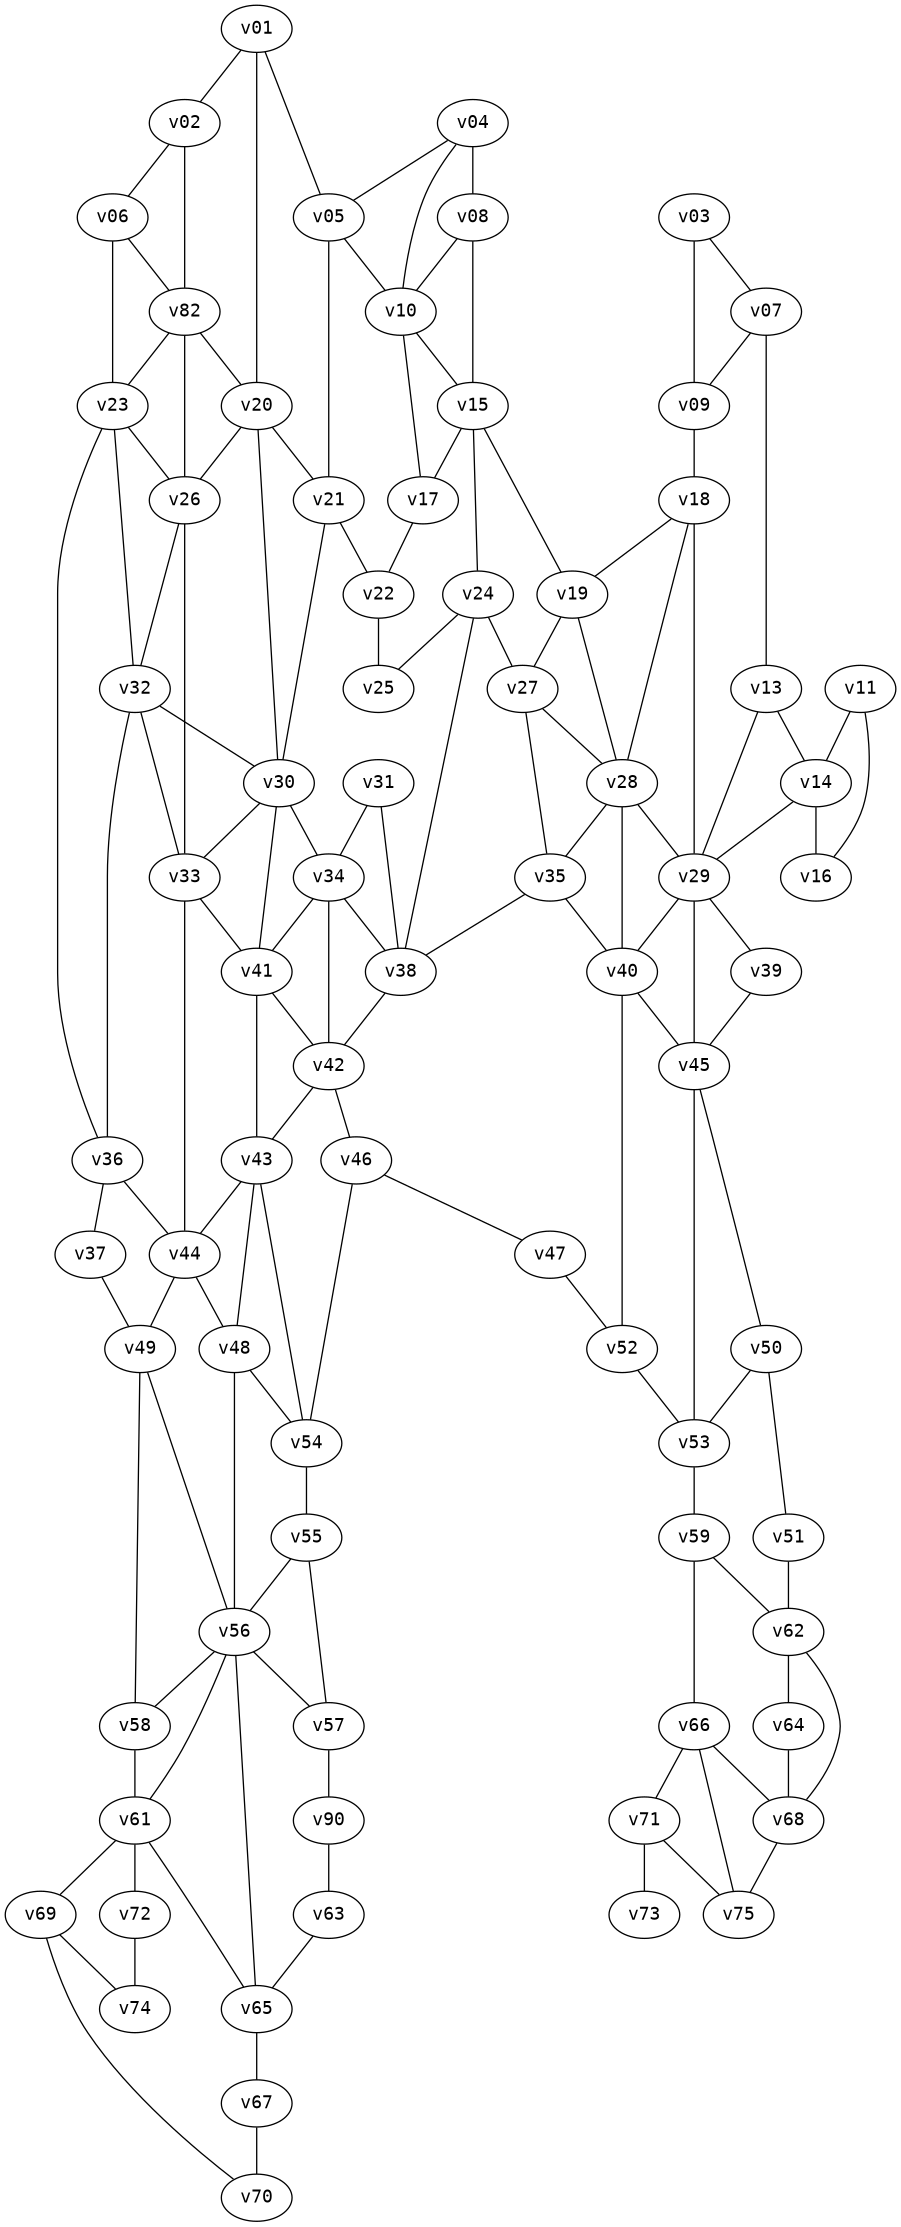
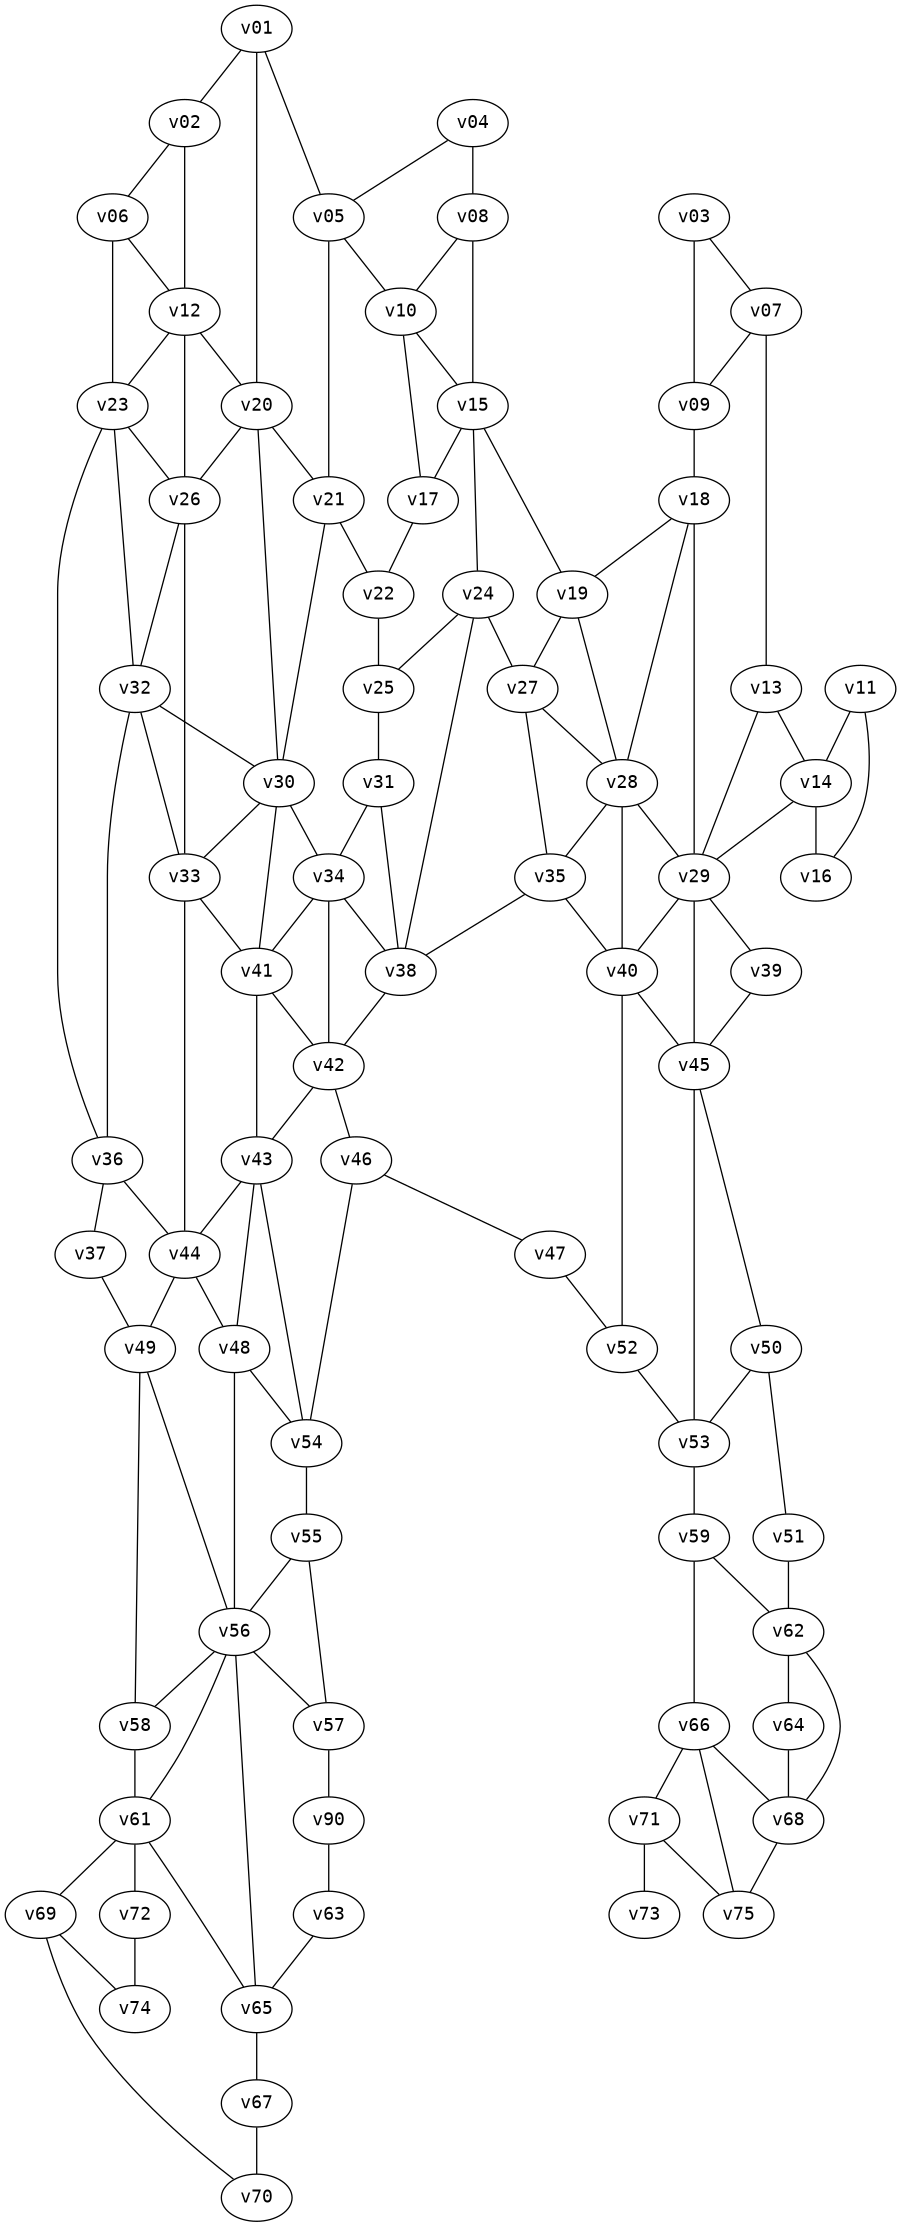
(419, 212) -> none
(185, 312) -> (185, 312)
none -> (379, 736)
